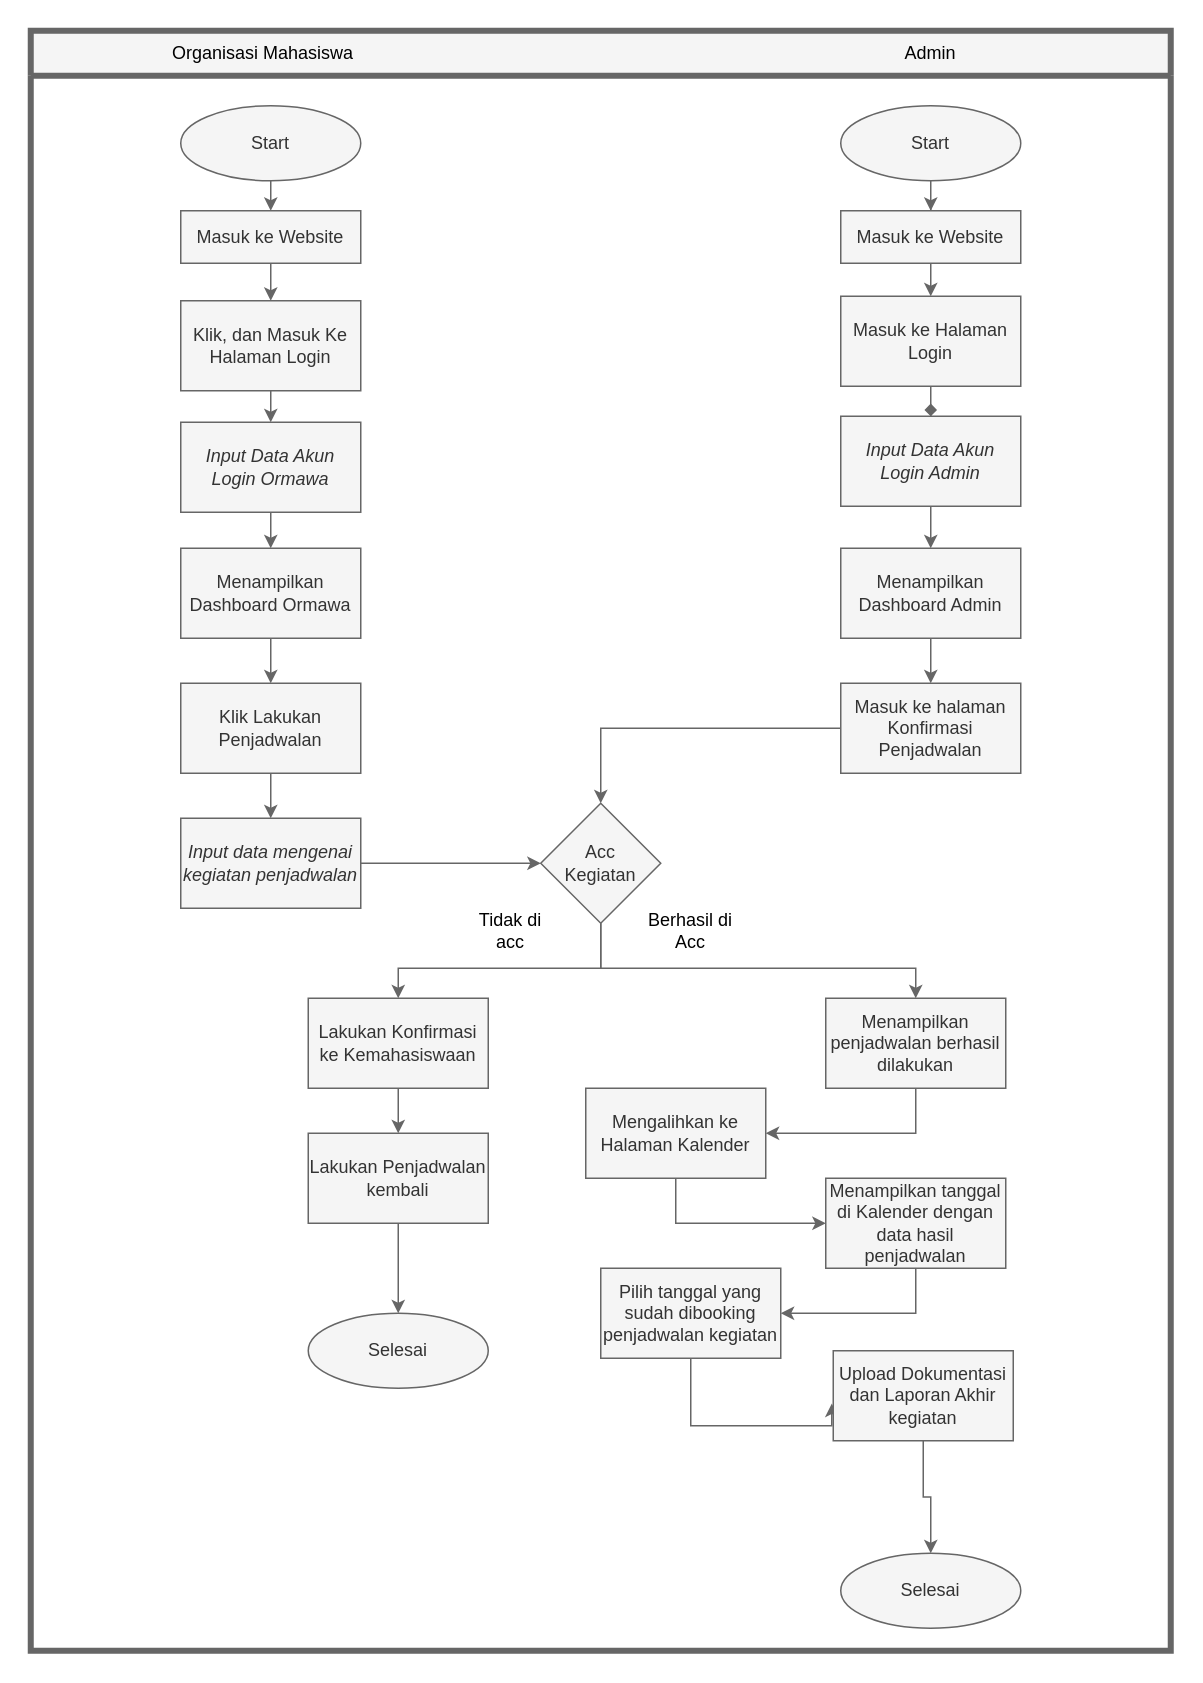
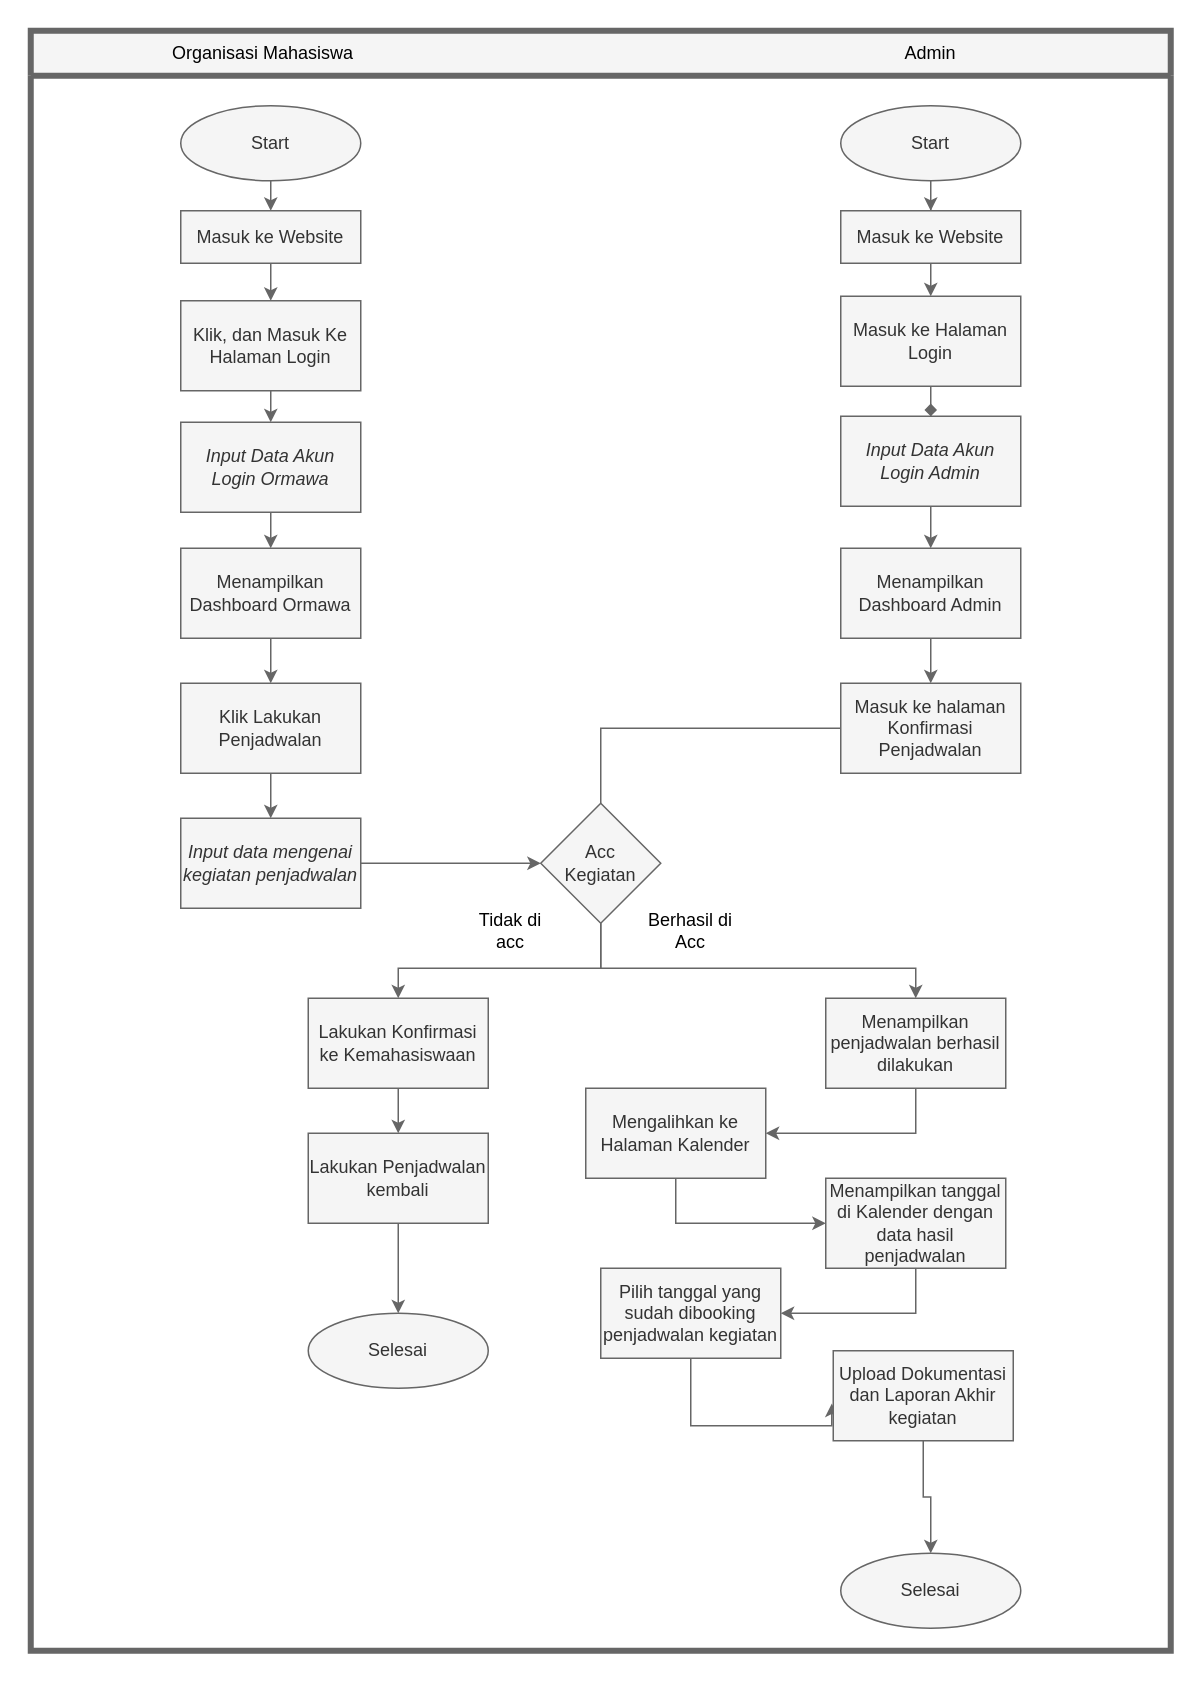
(601, 792) -> (601, 796)
